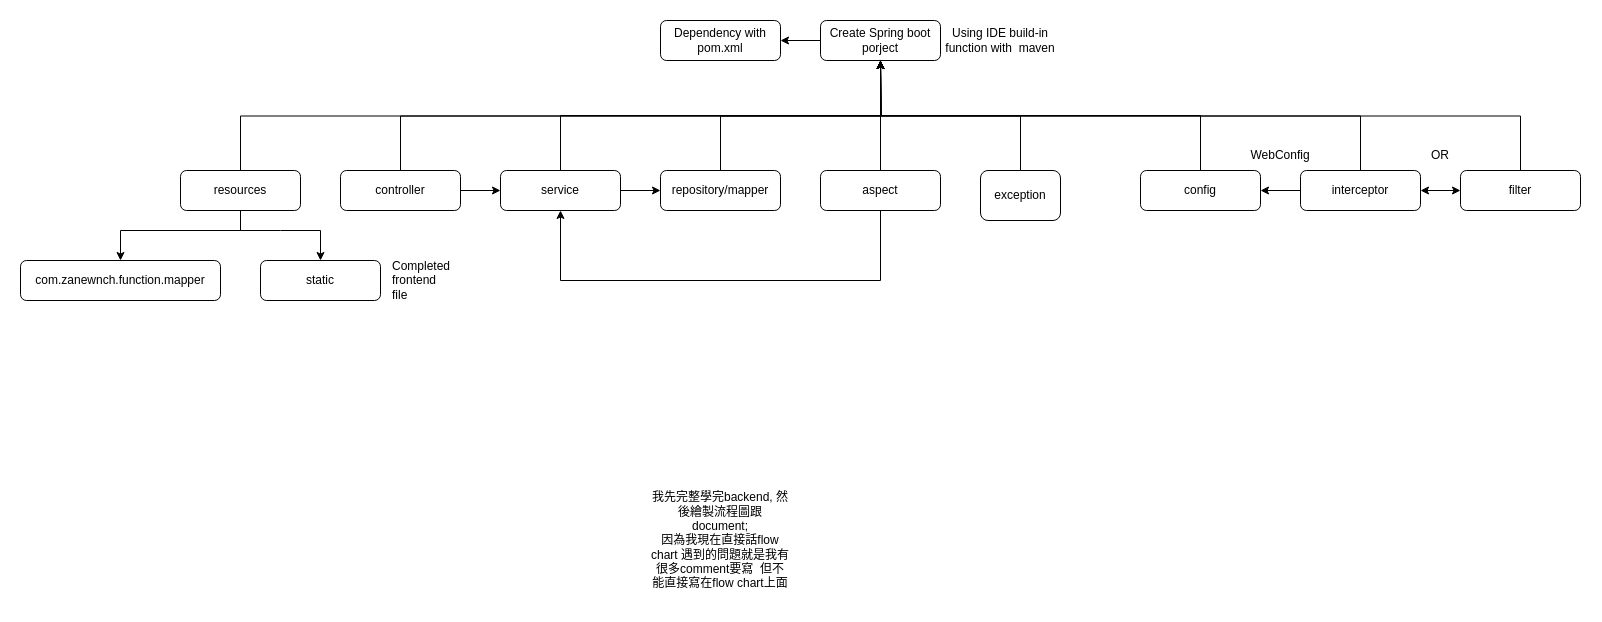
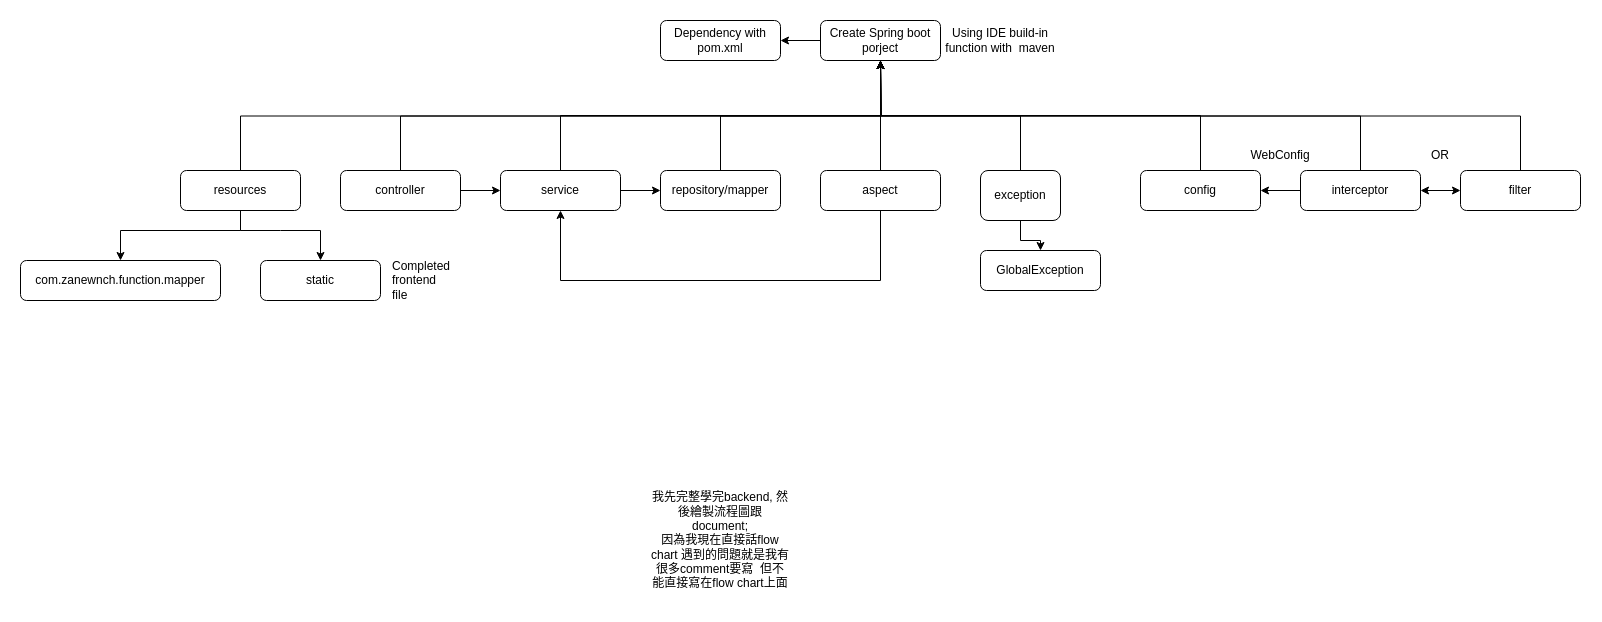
none -> (1022, 241)
none -> (1041, 271)
